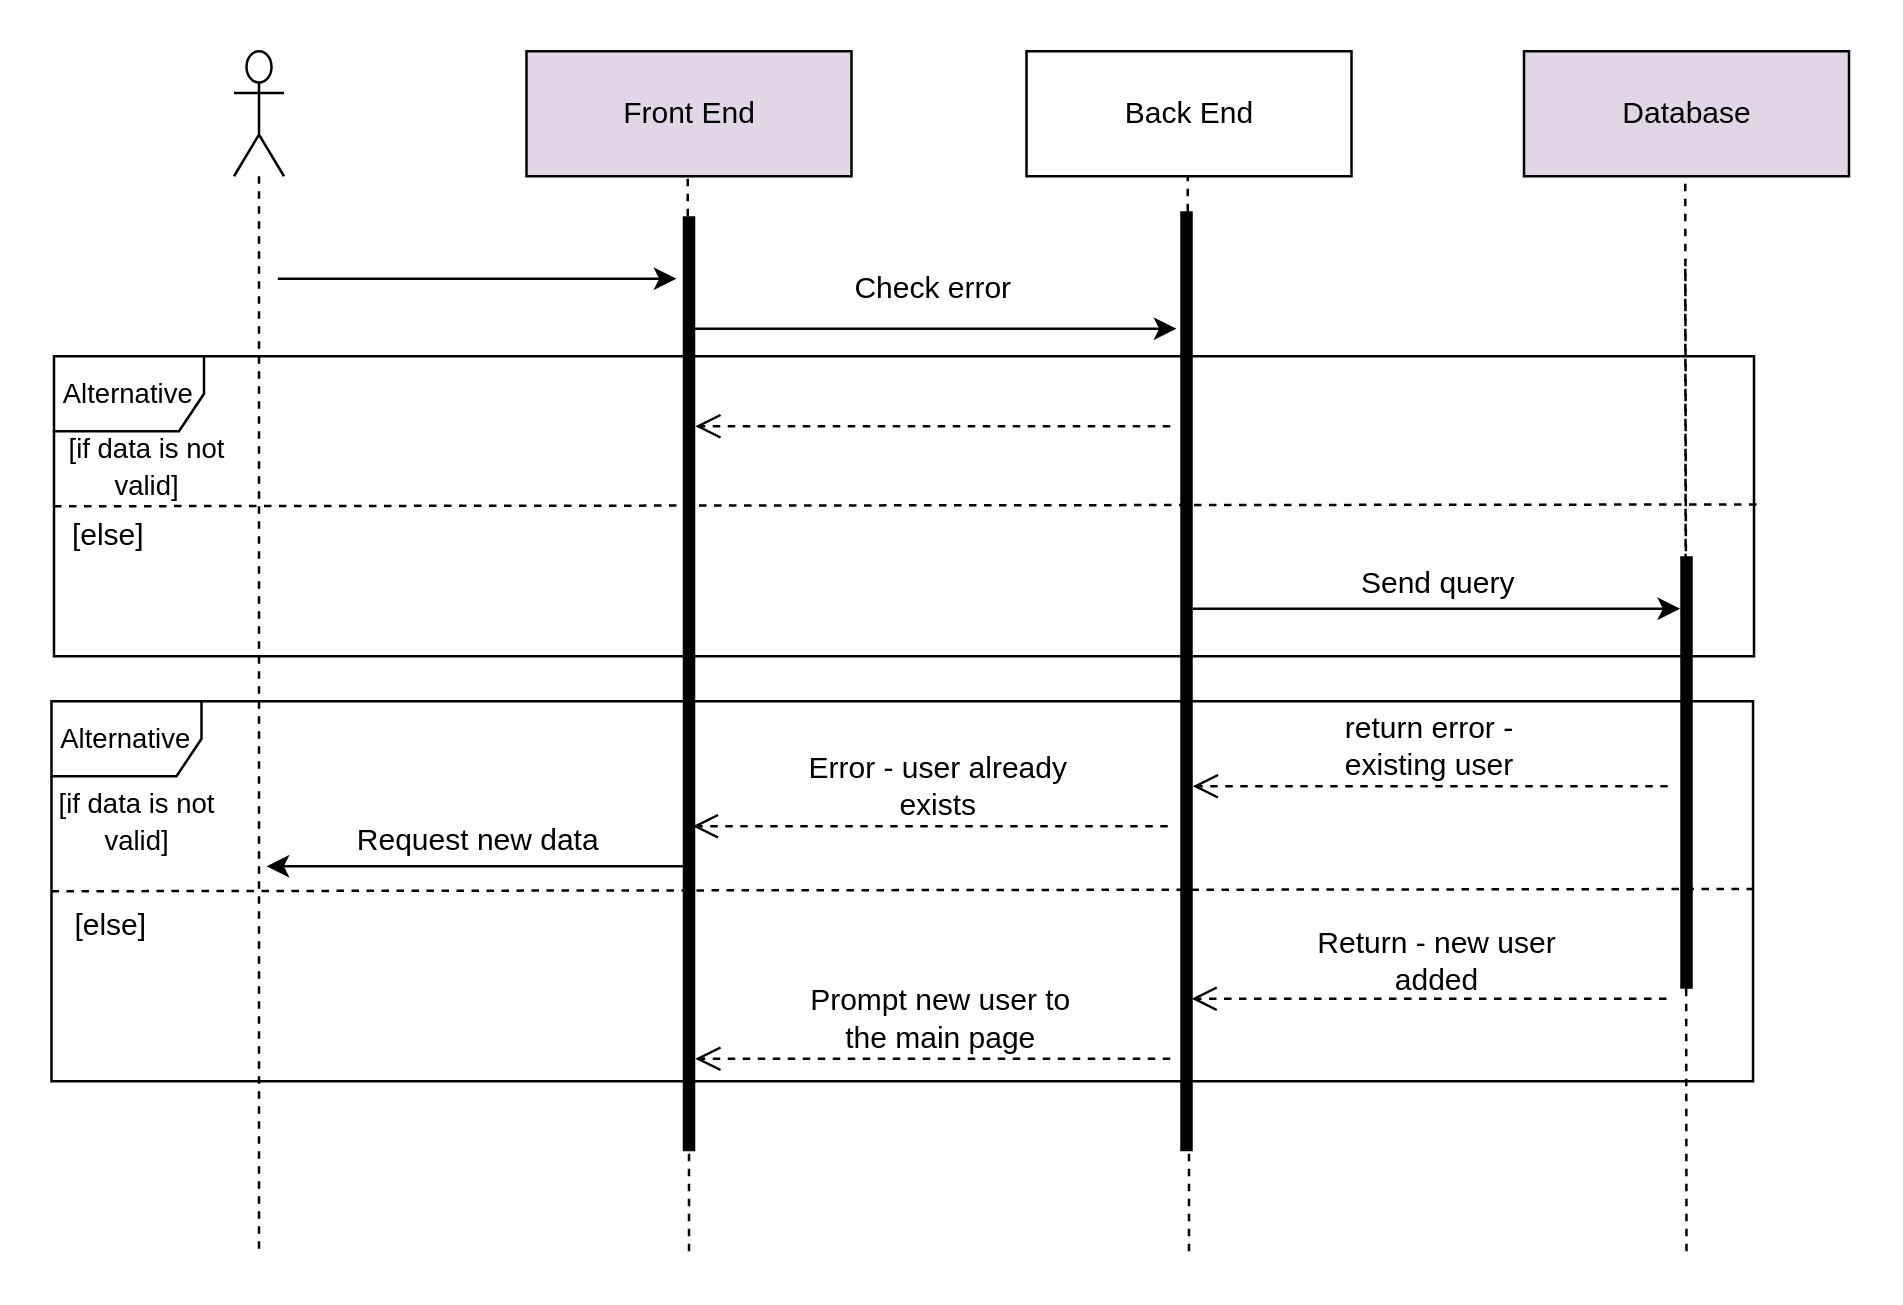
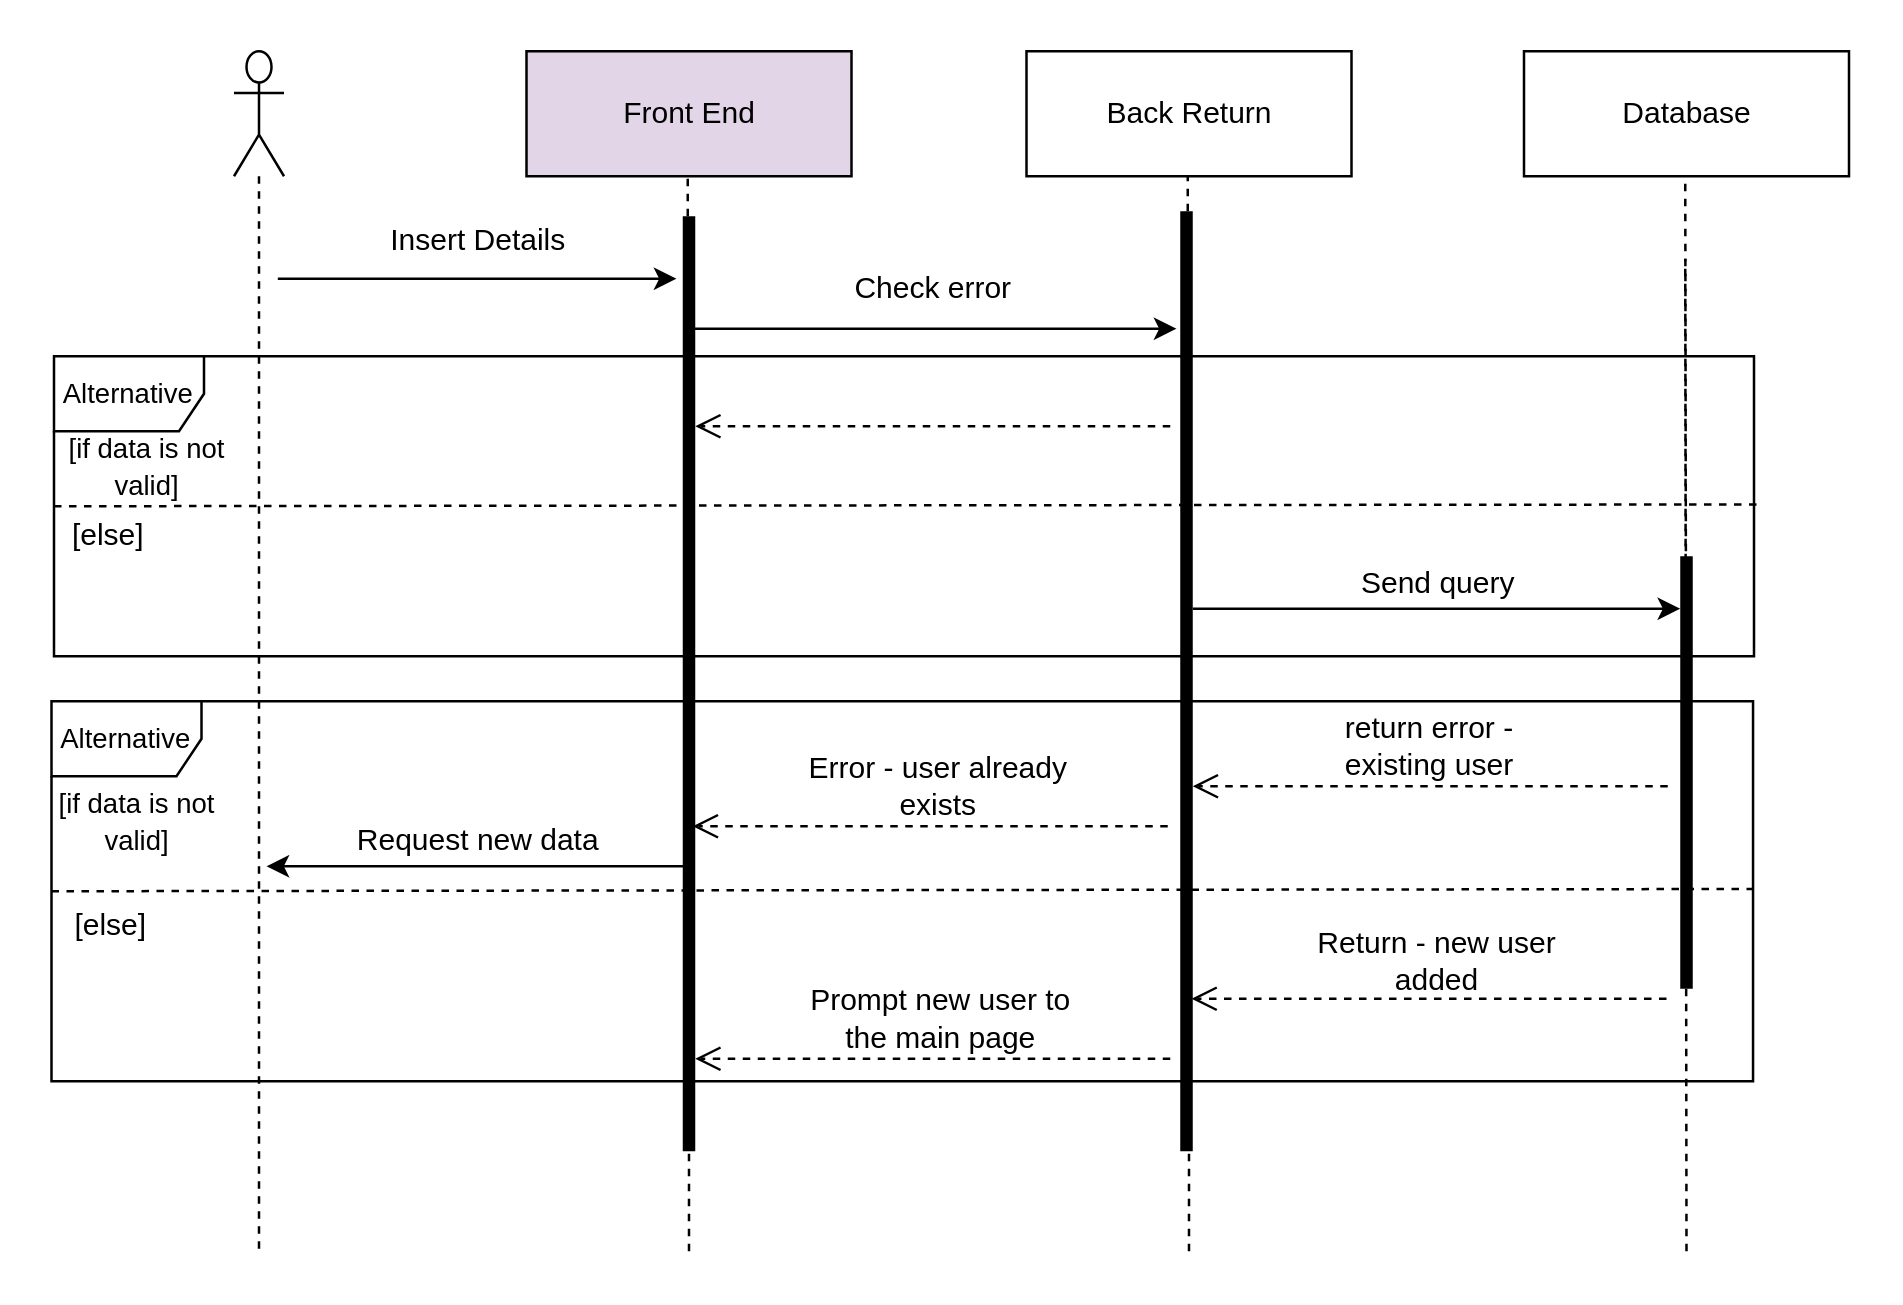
(1190, 114) -> (1190, 114)
(1686, 114) -> (1686, 114)
none -> (479, 241)
